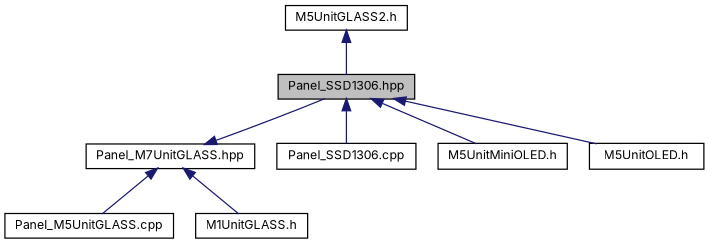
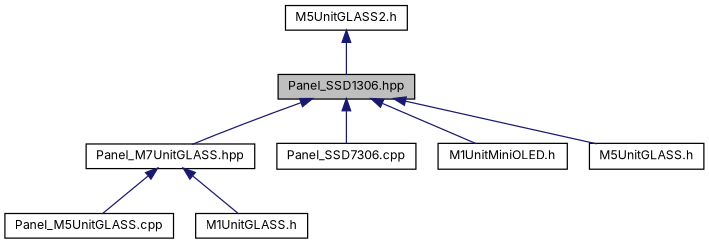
(271, 120) -> (246, 123)
(346, 156) -> (346, 156)
(503, 156) -> (503, 156)
(647, 156) -> (647, 156)
